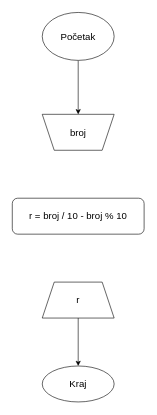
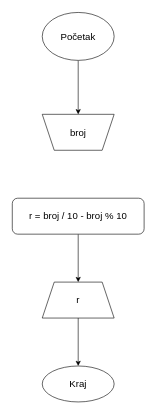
none -> (78, 276)
